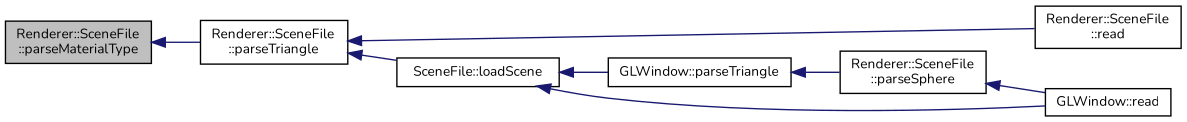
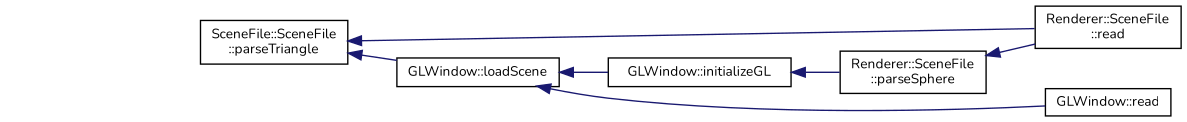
(78, 42) -> none
(274, 42) -> (274, 42)
(478, 72) -> (478, 72)
(700, 72) -> (700, 72)
(1023, 89) -> (1017, 48)
